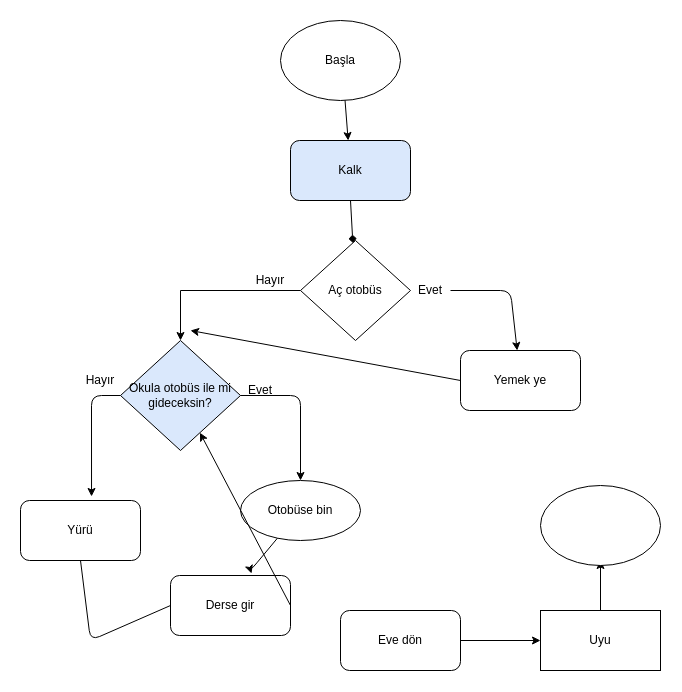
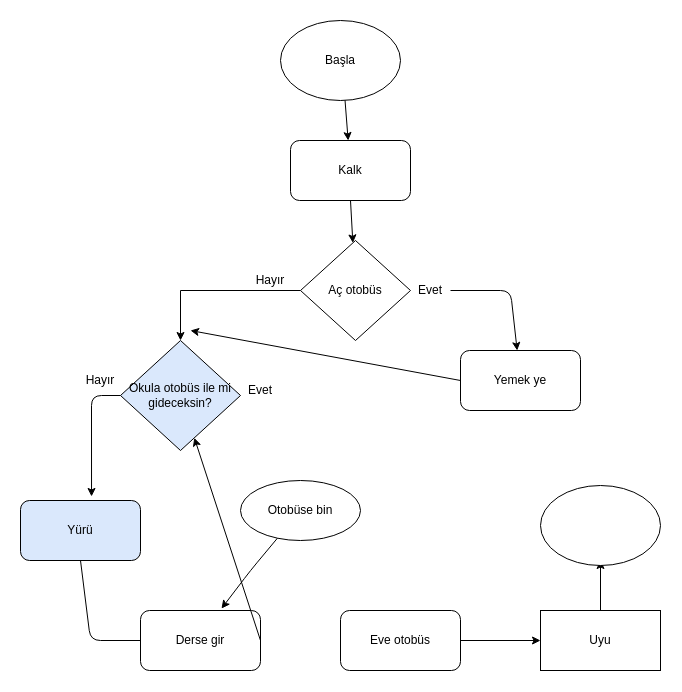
(351, 171) -> (351, 171)
(352, 234) -> (352, 235)
(301, 410) -> none
(81, 531) -> (81, 531)
(231, 606) -> (201, 641)
(401, 641) -> (401, 641)
